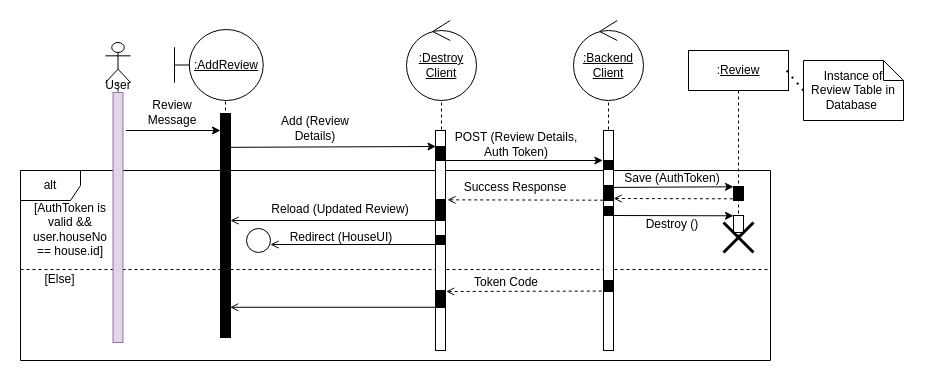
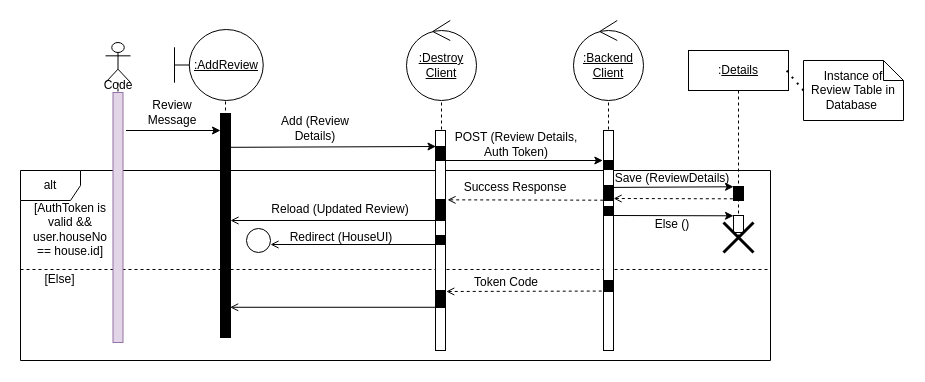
(739, 71) -> (739, 71)
(119, 86) -> (119, 86)
(673, 179) -> (673, 179)
(673, 225) -> (673, 225)
